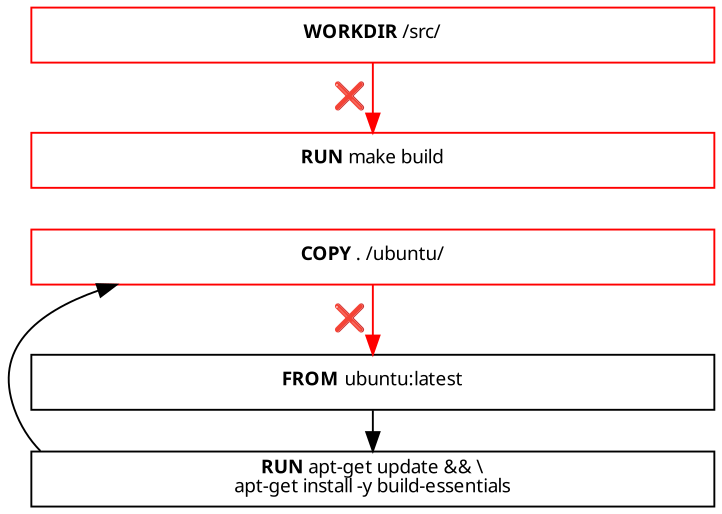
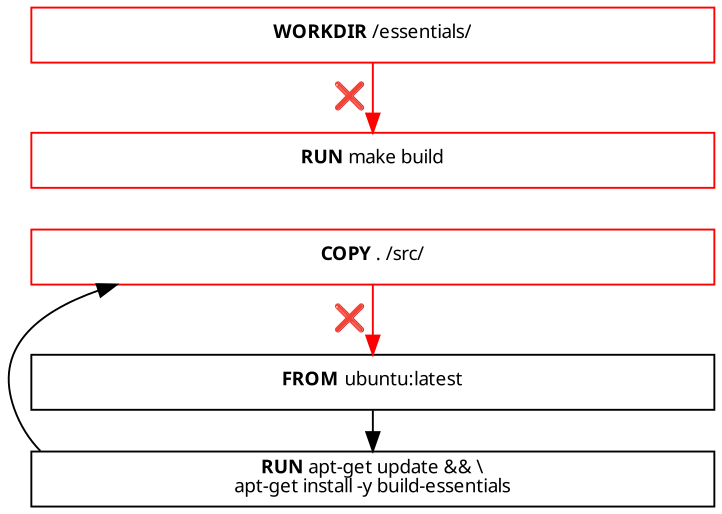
(422, 32) -> (422, 32)
(400, 254) -> (400, 254)
